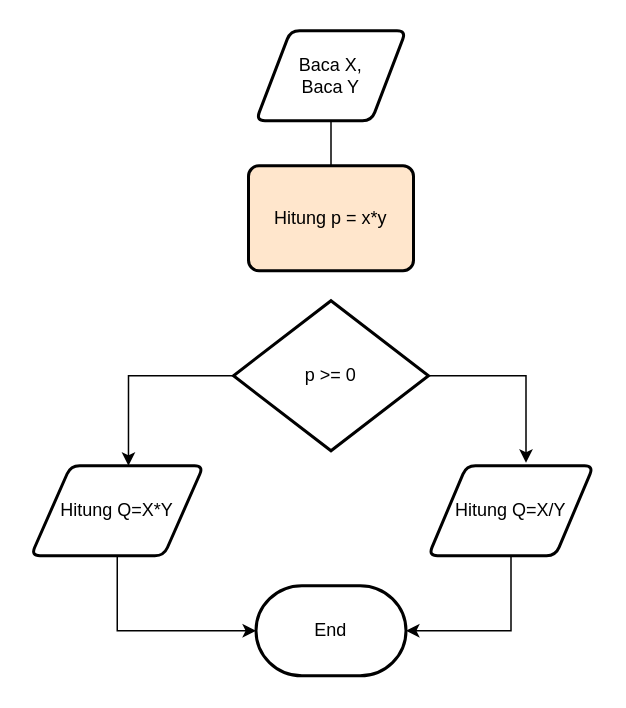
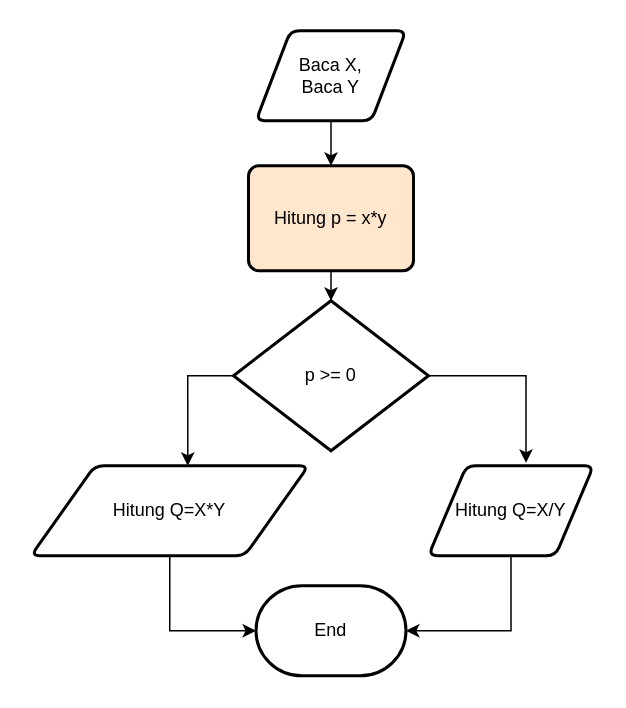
(331, 158) -> (331, 154)
none -> (331, 281)
(117, 511) -> (170, 511)
